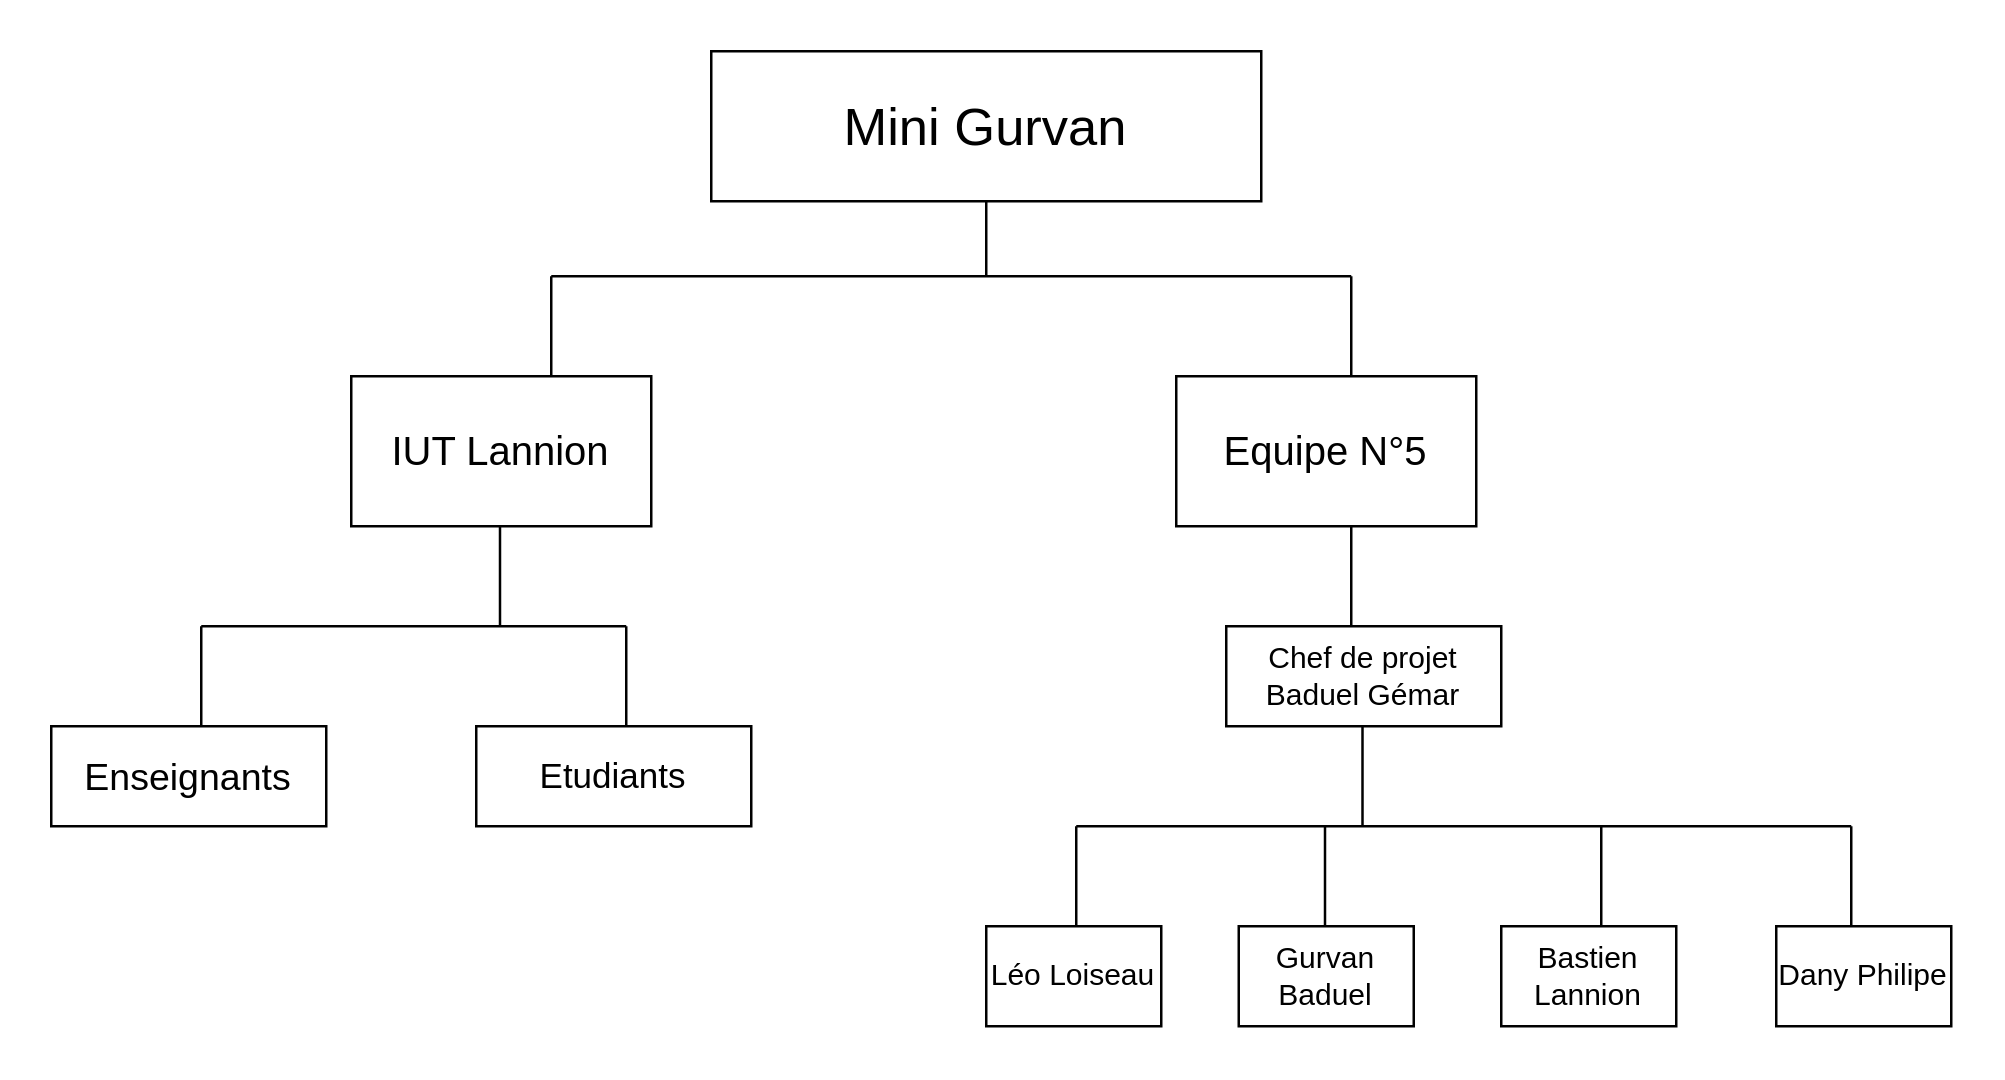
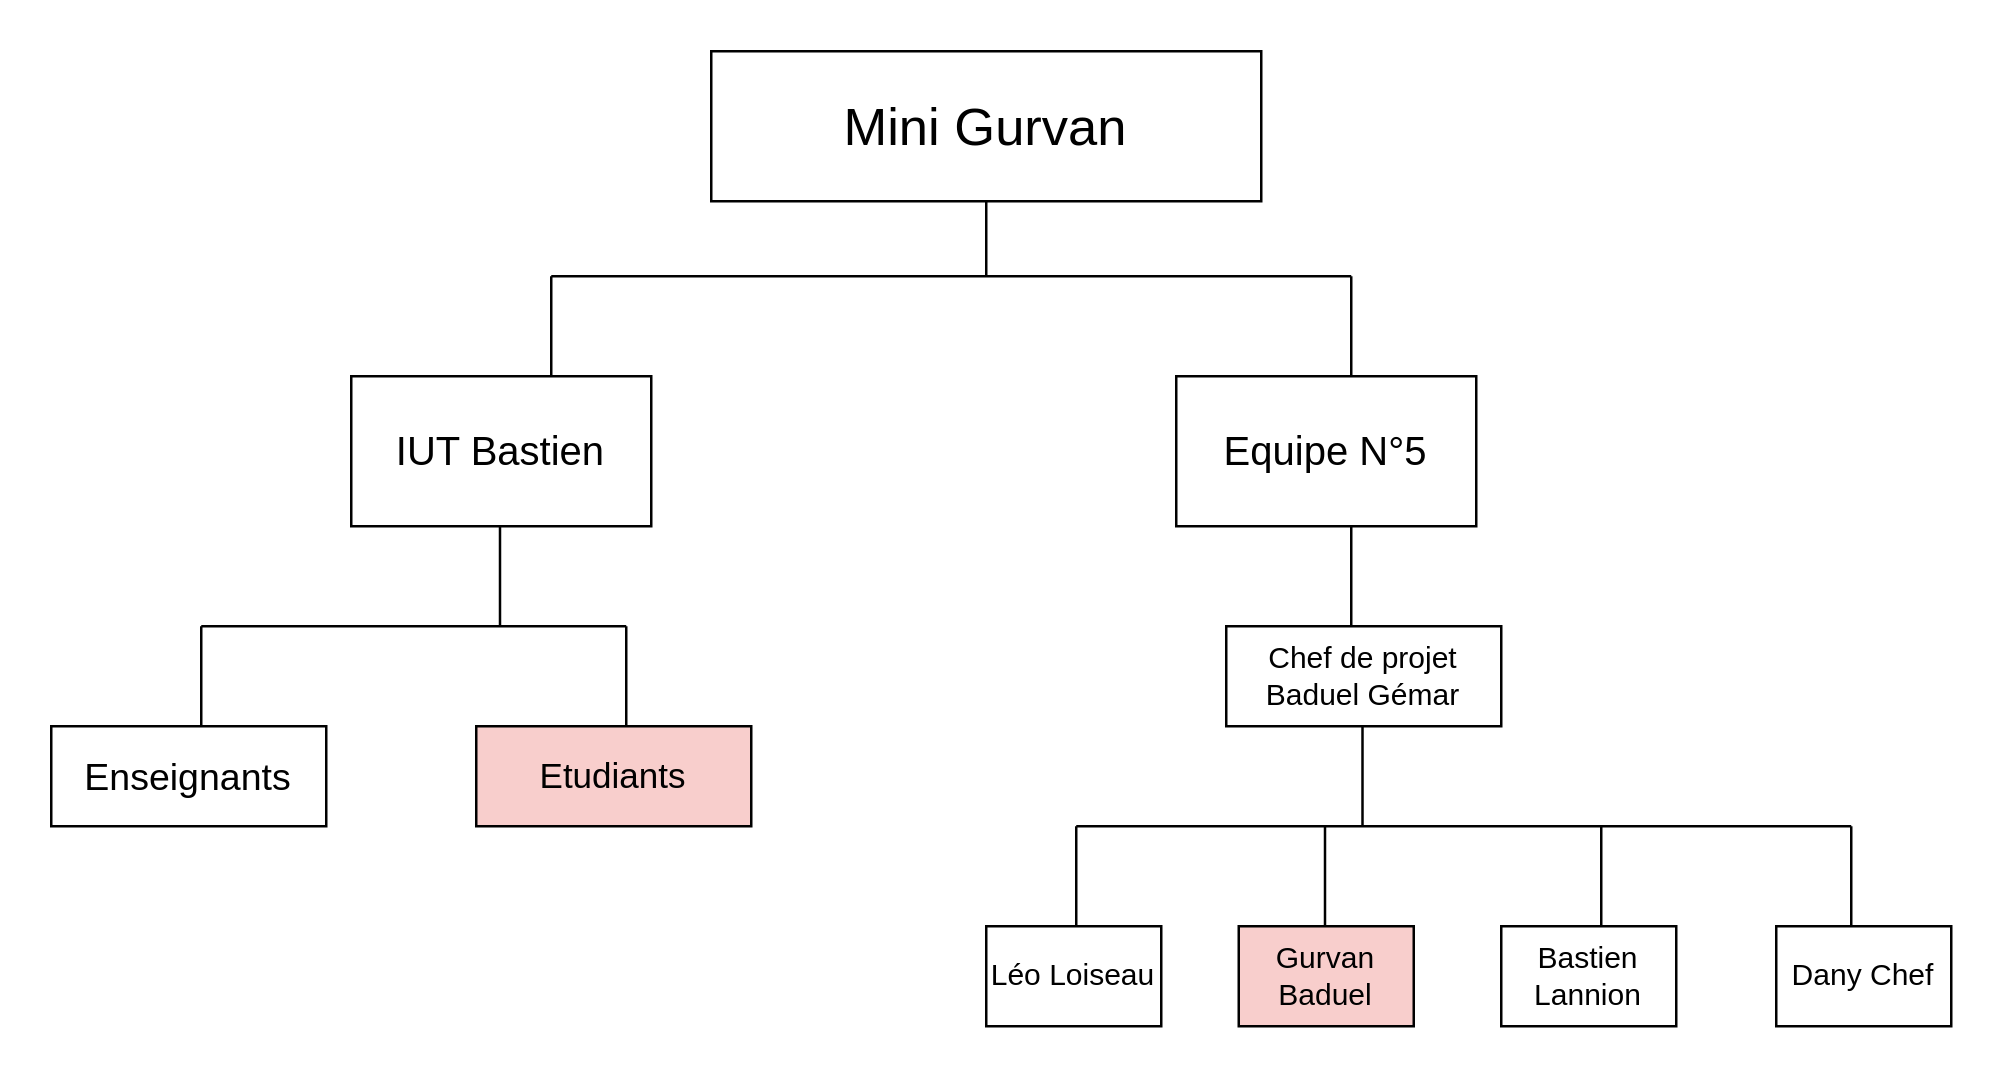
(501, 451) -> (501, 451)
(614, 776) -> (614, 776)
(1326, 976) -> (1326, 976)
(1864, 976) -> (1864, 976)
